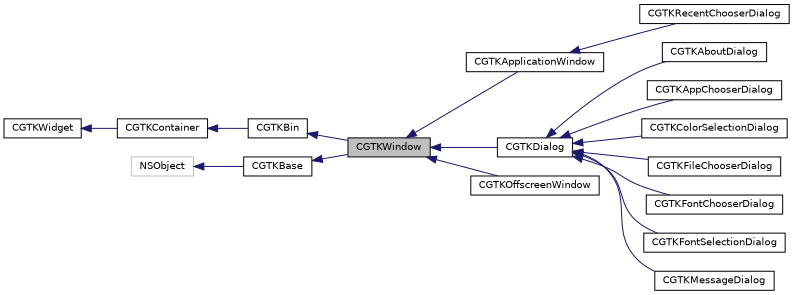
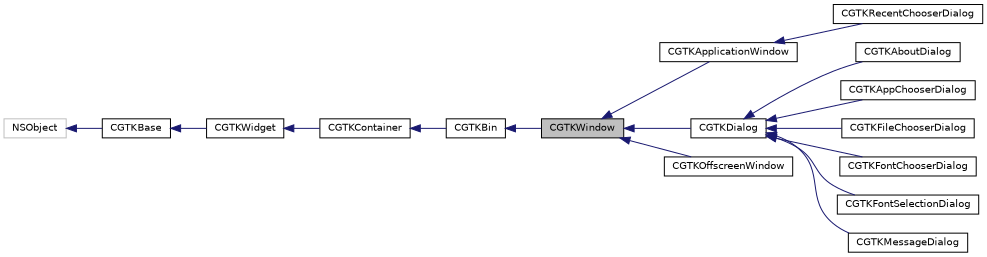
(714, 128) -> none
(335, 157) -> (194, 128)
